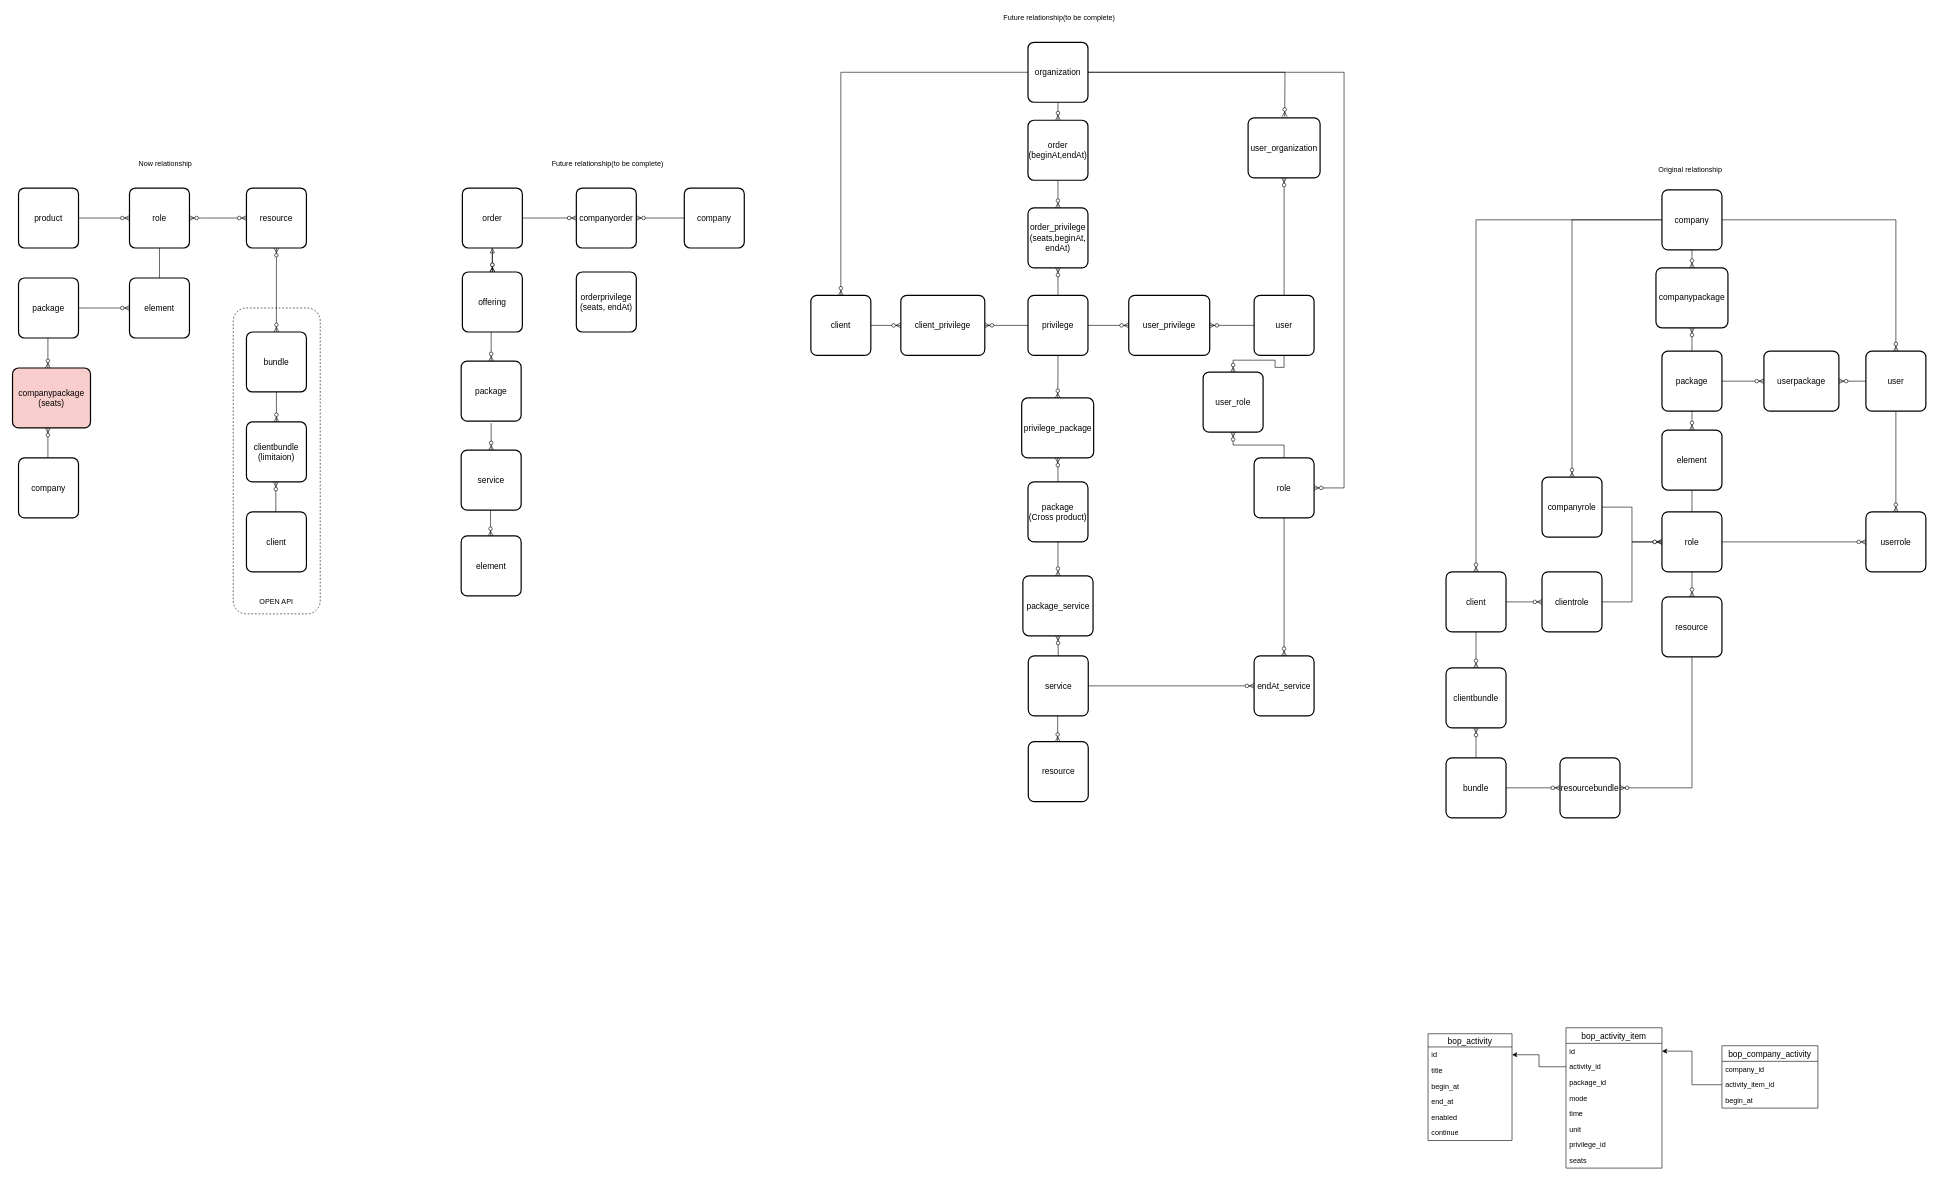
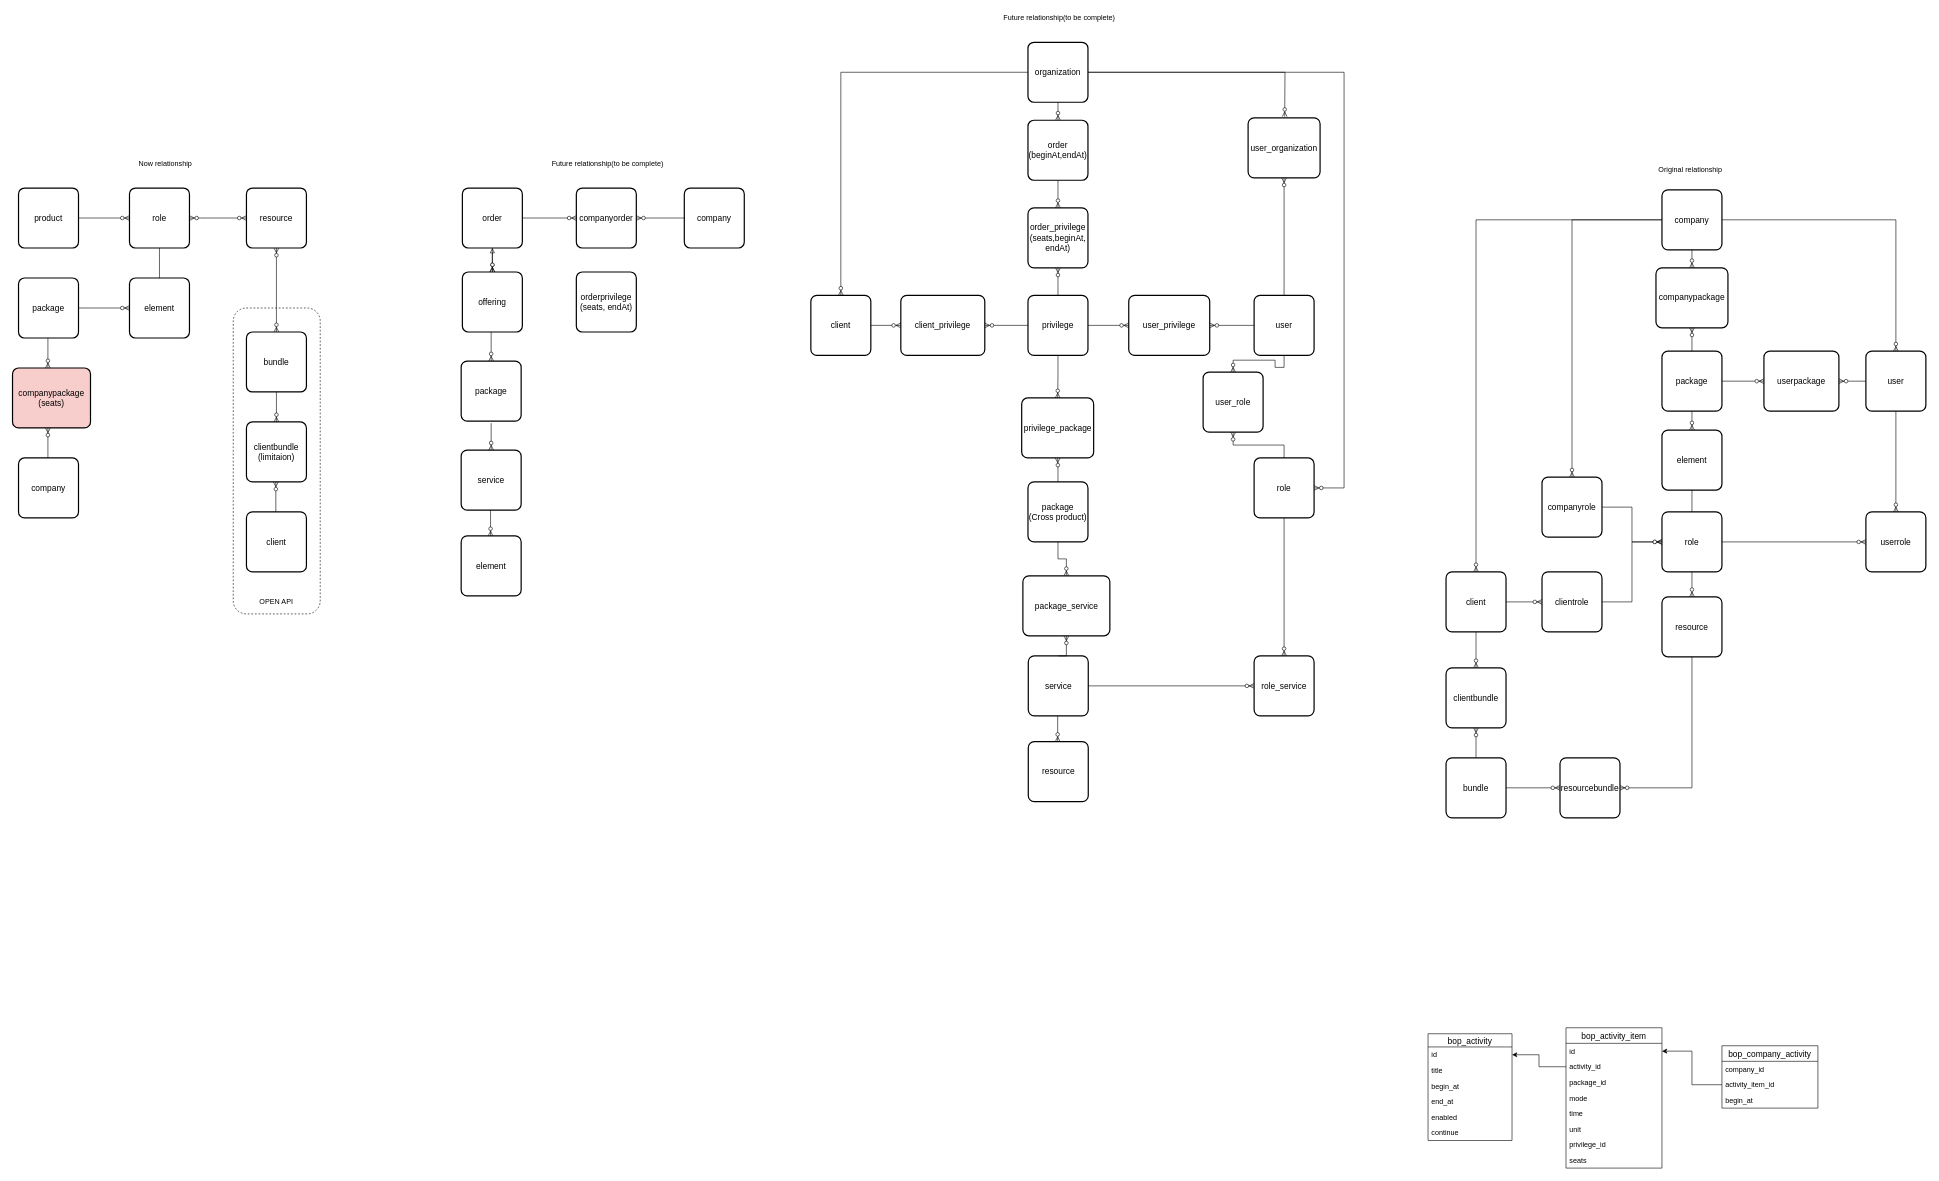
(1058, 606) -> (1067, 606)
(1284, 686) -> (1284, 686)
